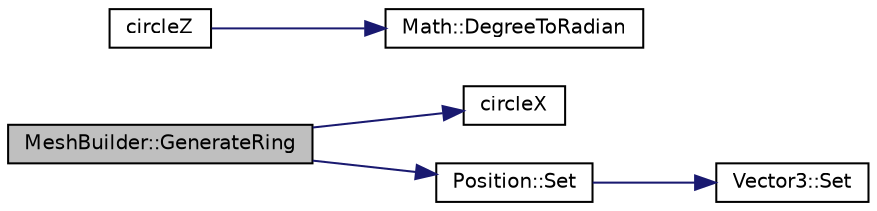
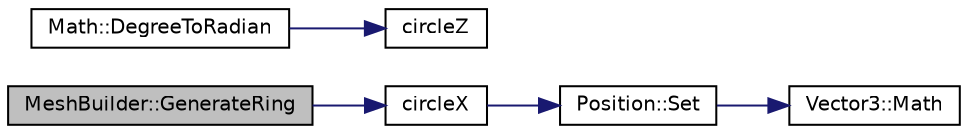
(288, 28) -> (327, 28)
(364, 166) -> (513, 106)
(792, 183) -> (875, 106)
